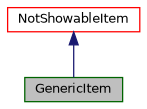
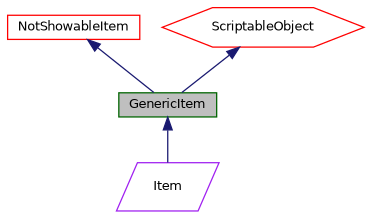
none -> (263, 27)
none -> (168, 187)
